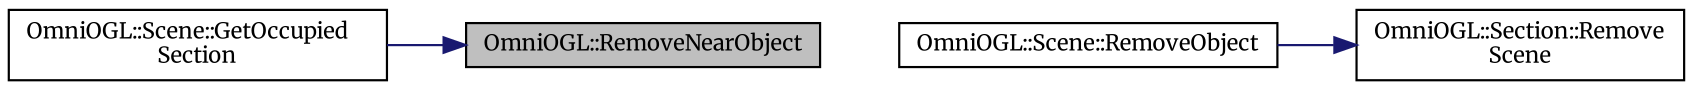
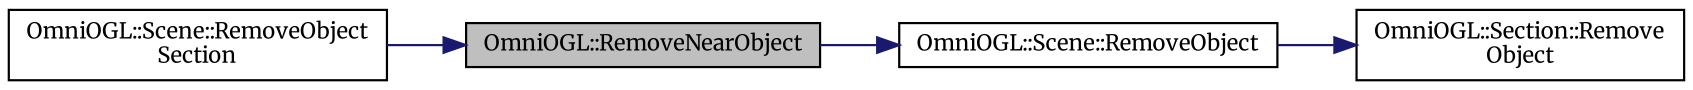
(198, 45) -> (198, 45)
none -> (849, 45)
(1520, 45) -> (1520, 45)
